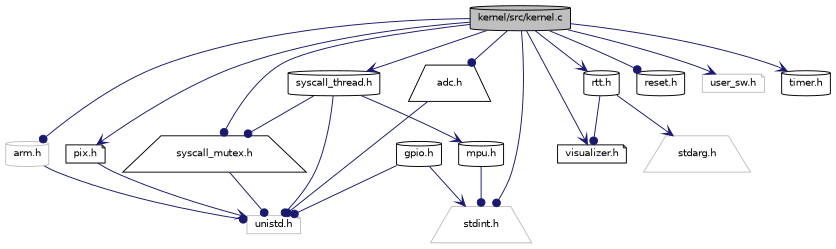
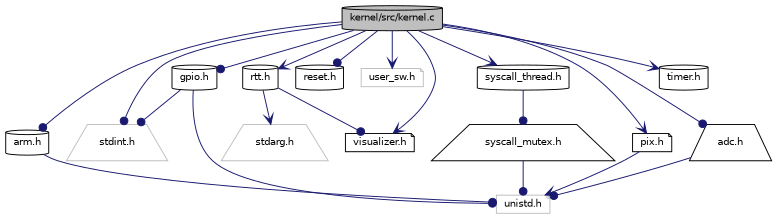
(332, 47) -> (289, 49)
(27, 154) -> (27, 143)
(481, 154) -> none
(321, 157) -> none
(444, 183) -> (162, 105)
